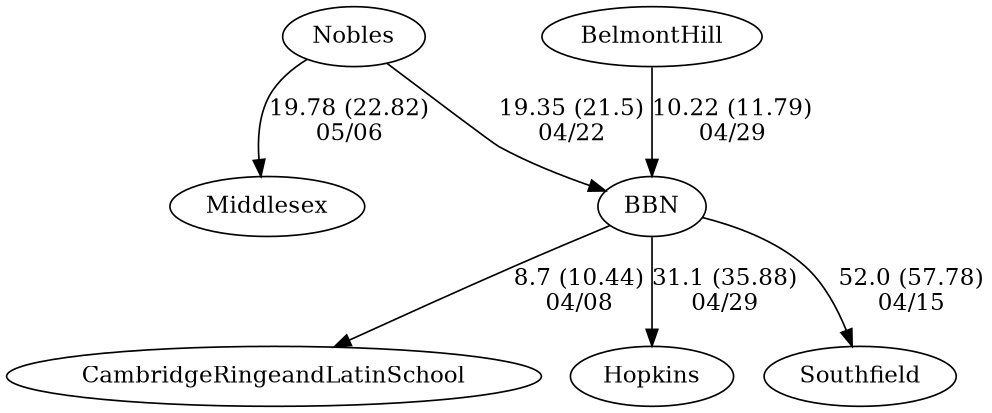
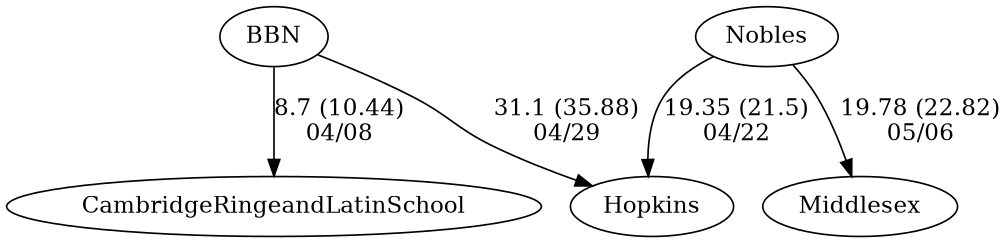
(652, 37) -> none
(482, 135) -> (663, 97)
(860, 376) -> none
